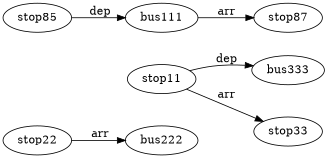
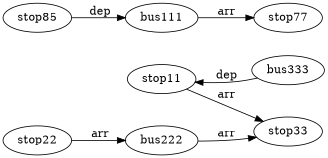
(288, 18) -> (288, 18)
(217, 66) -> (230, 82)
none -> (223, 141)
